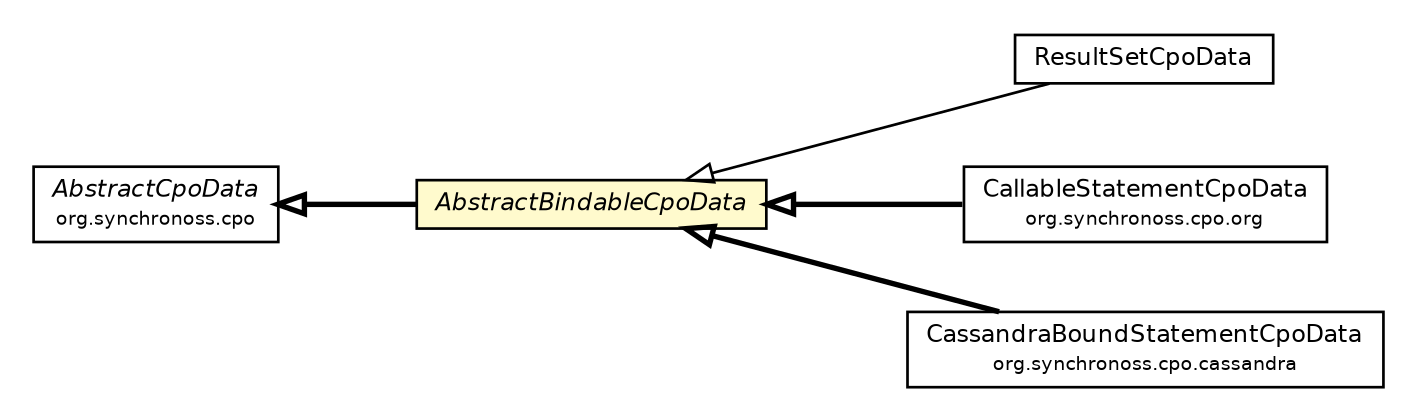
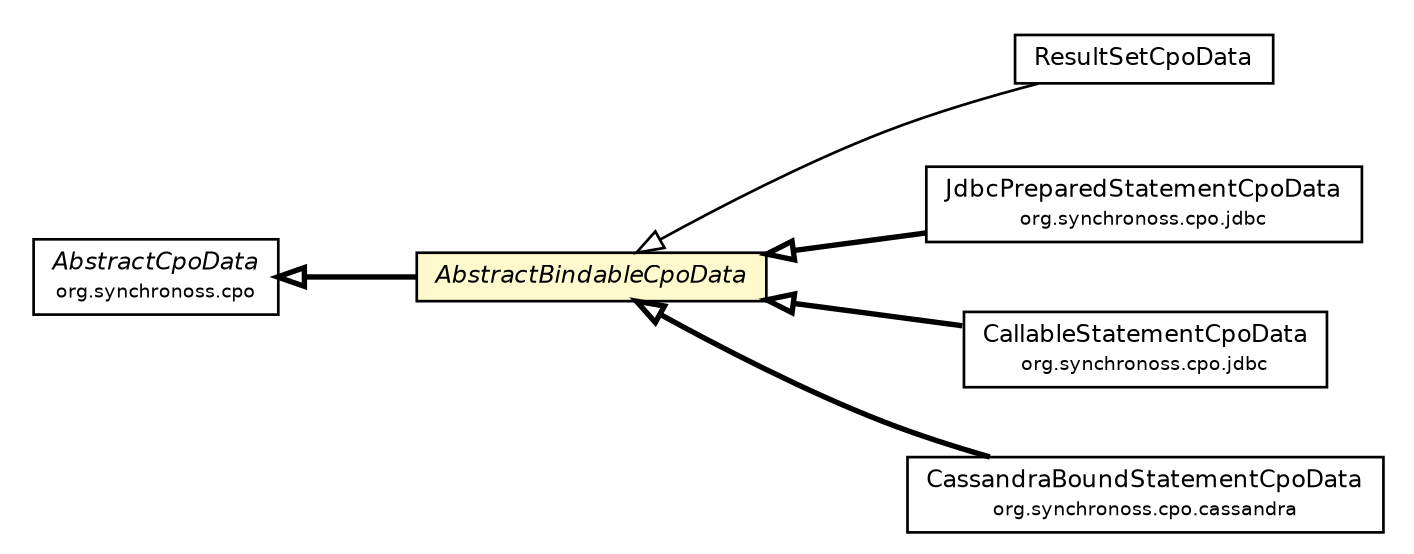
none -> (1144, 204)
(1145, 219) -> (1145, 364)
